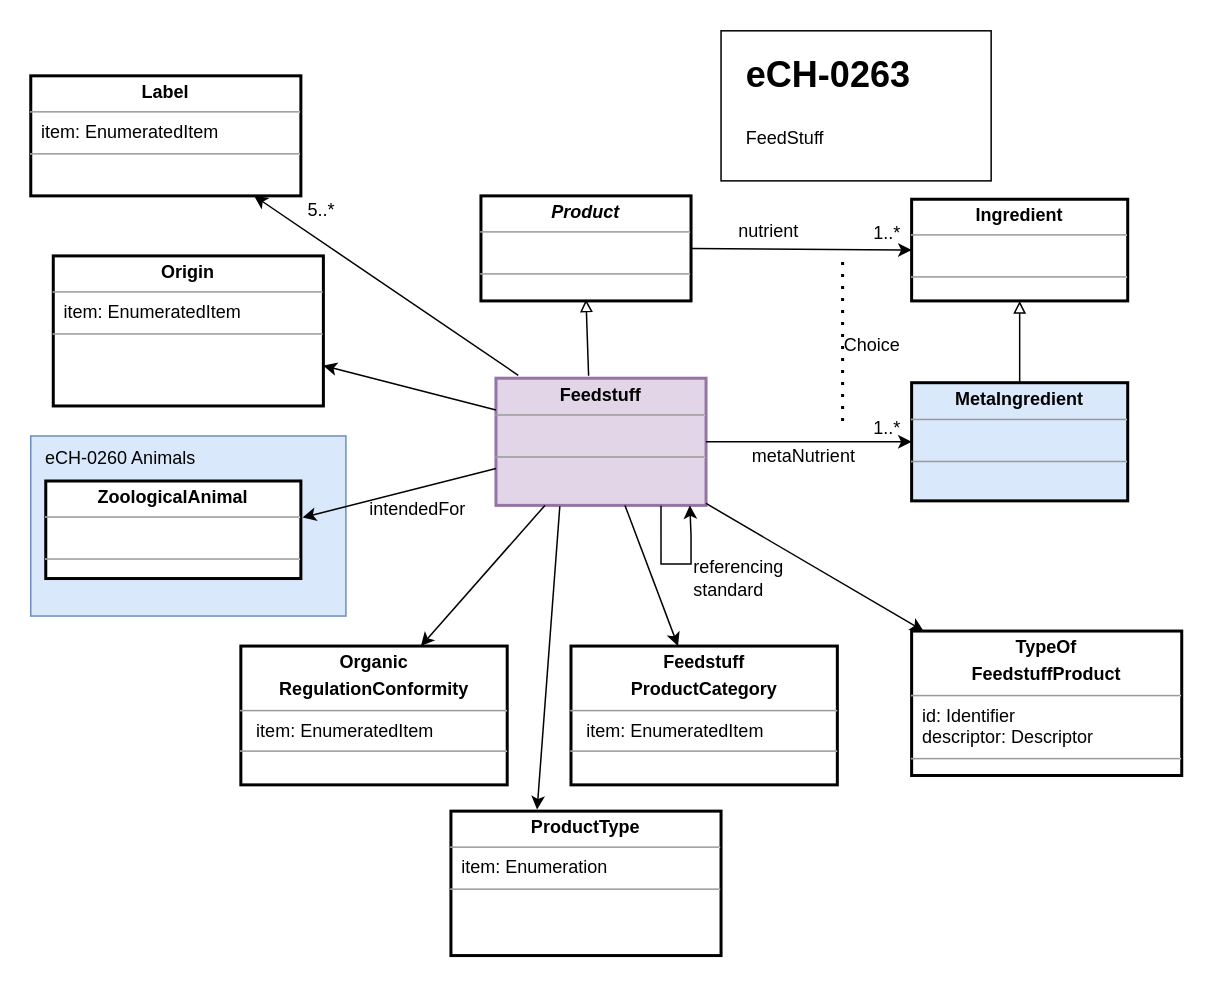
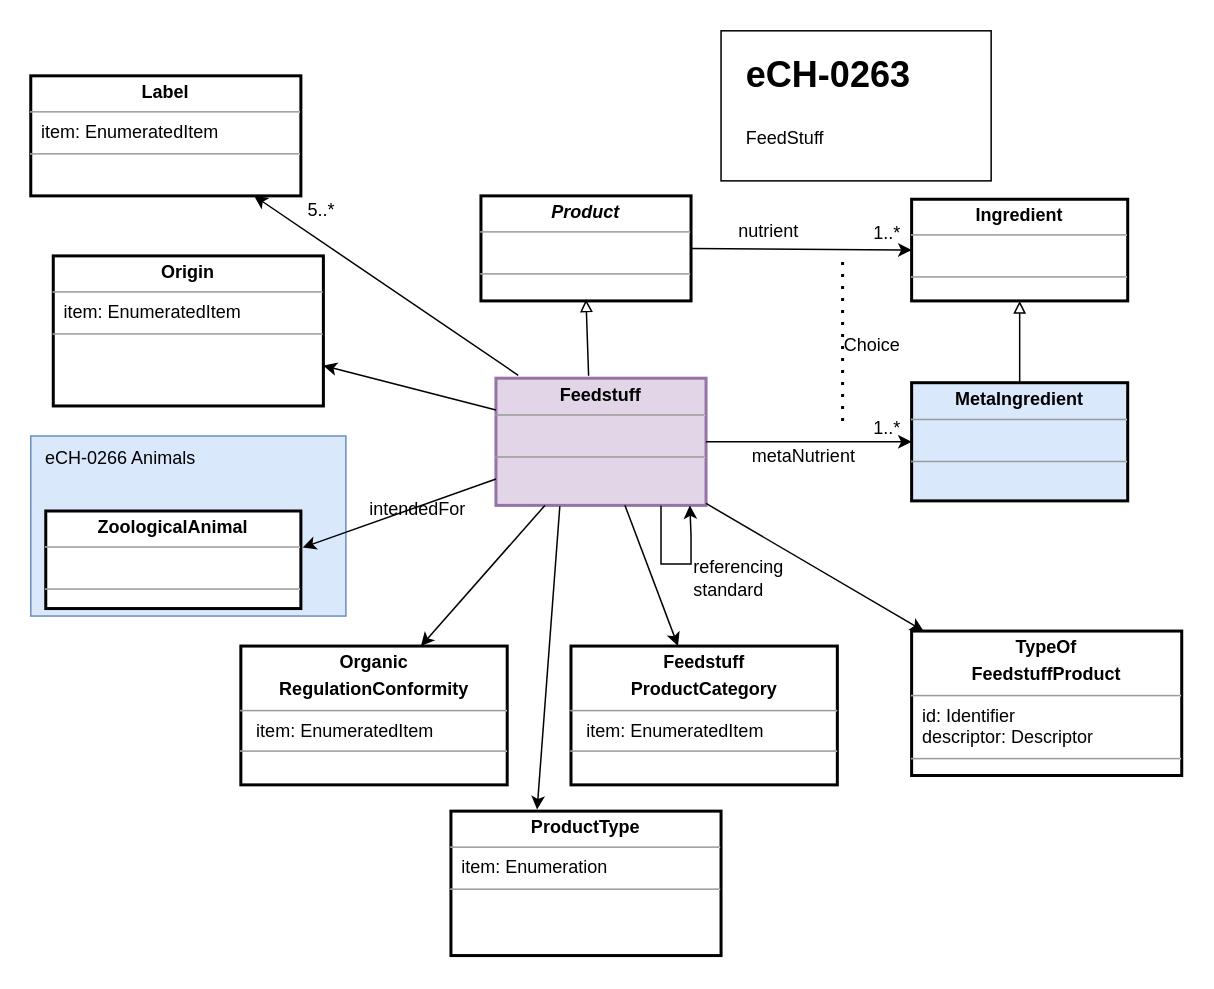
(119, 458) -> (119, 458)
(173, 530) -> (173, 560)
